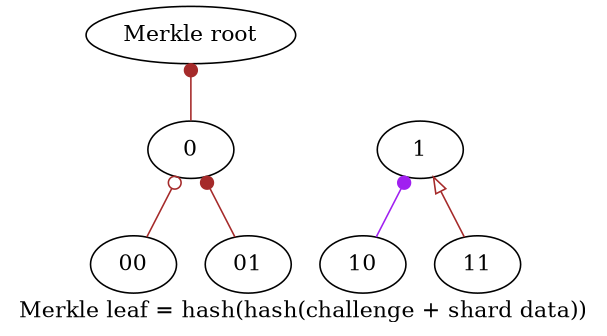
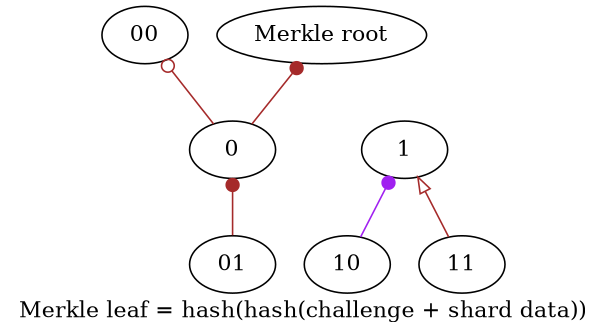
(159, 213) -> (193, 97)
